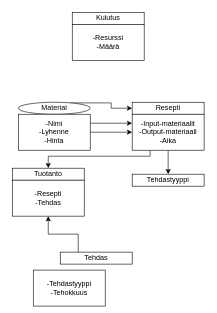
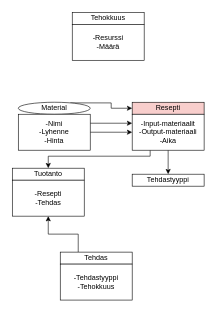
(108, 18) -> (108, 18)
(168, 108) -> (168, 108)
(69, 288) -> (96, 282)
